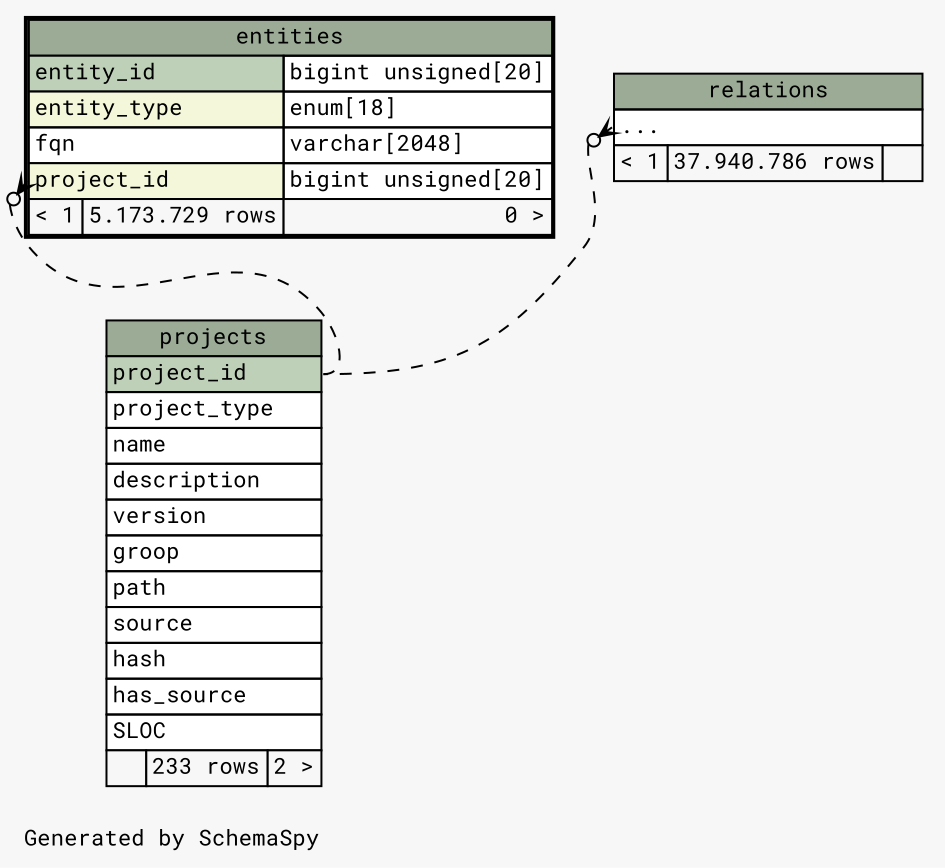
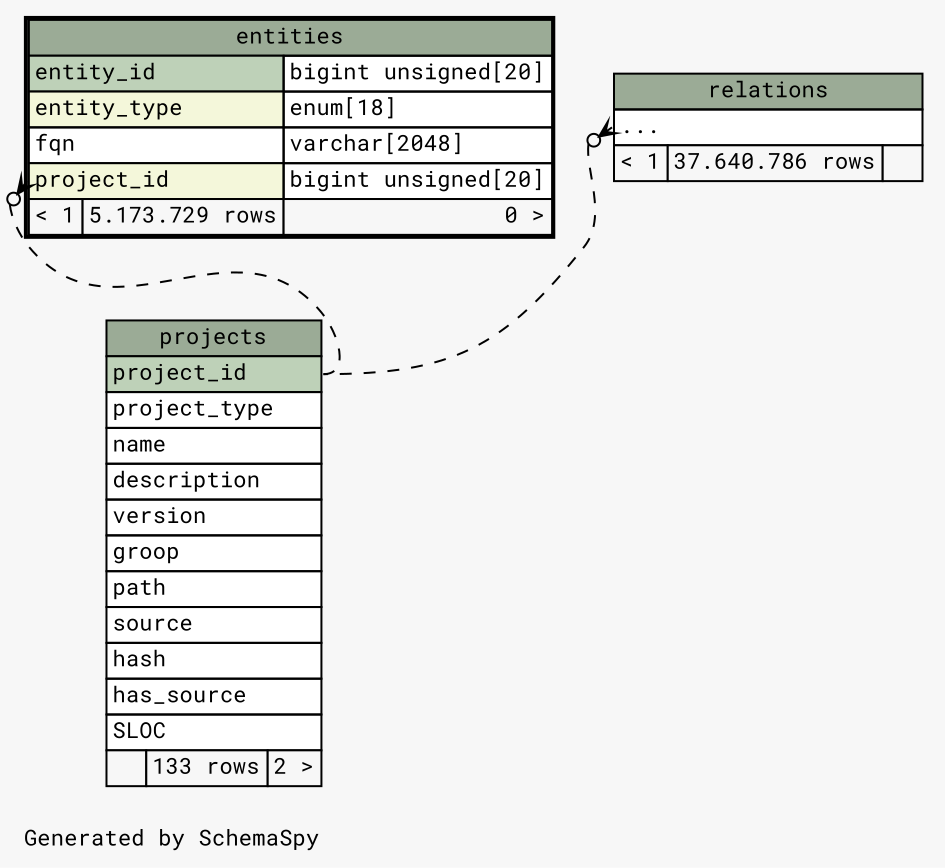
(775, 162) -> (775, 162)
(207, 767) -> (207, 767)
